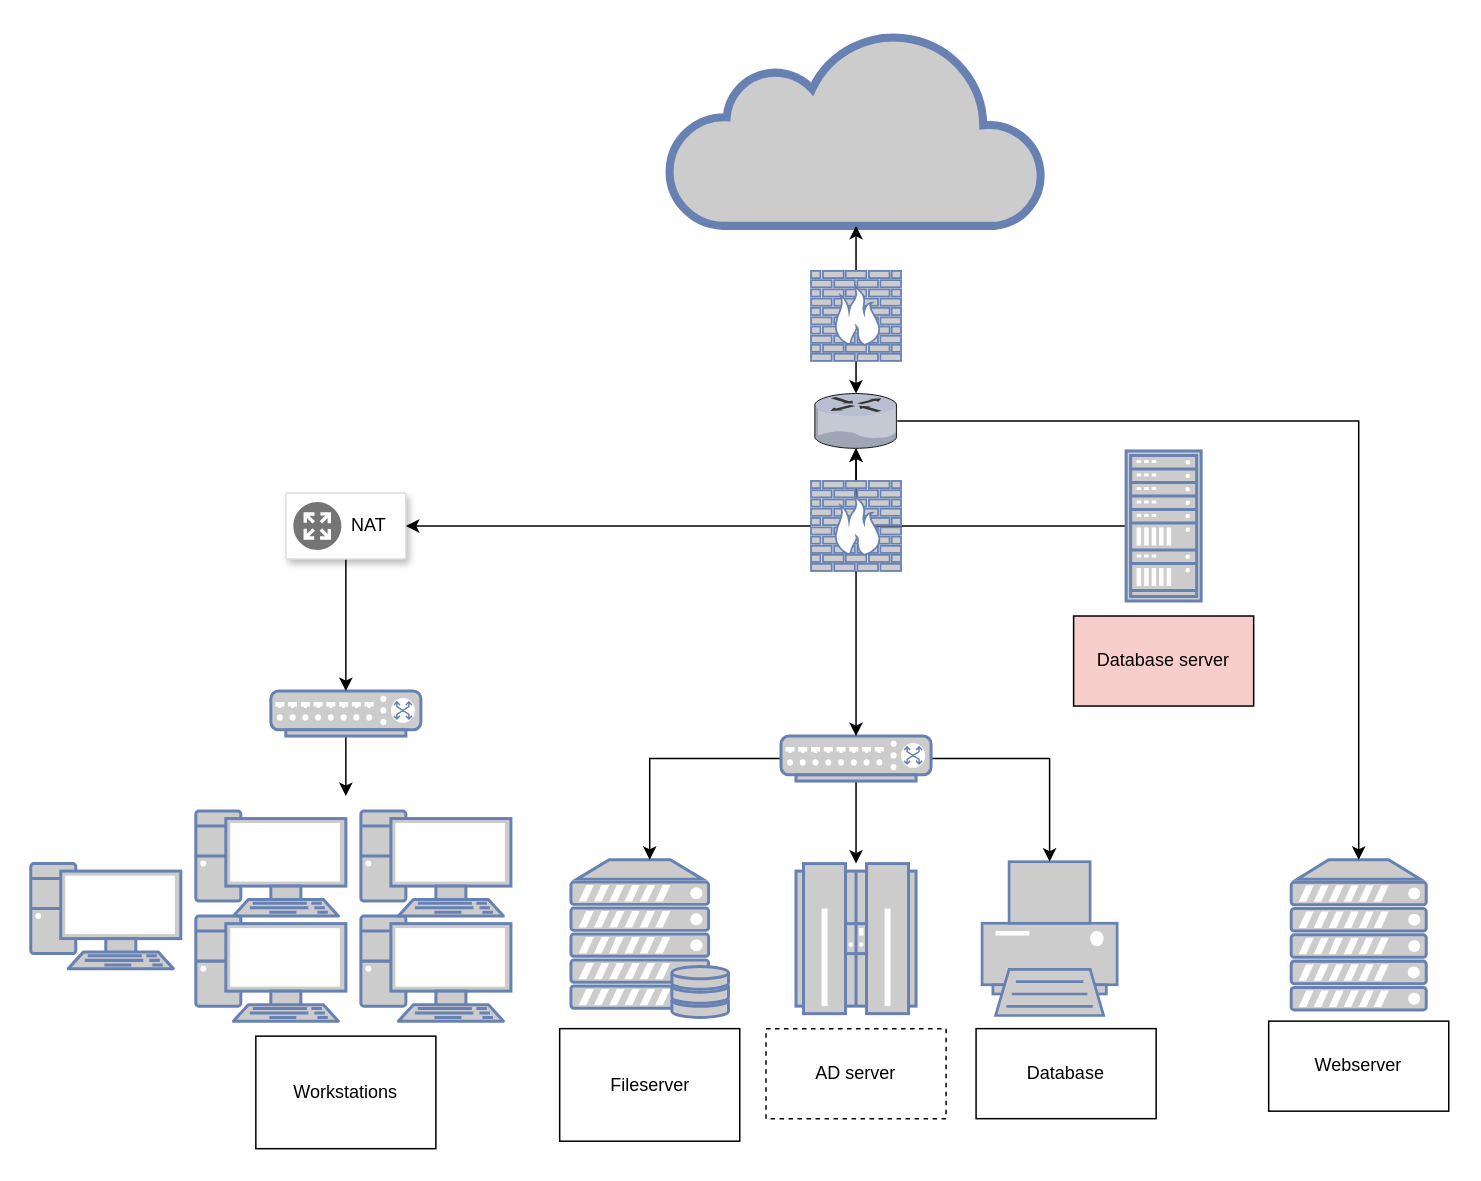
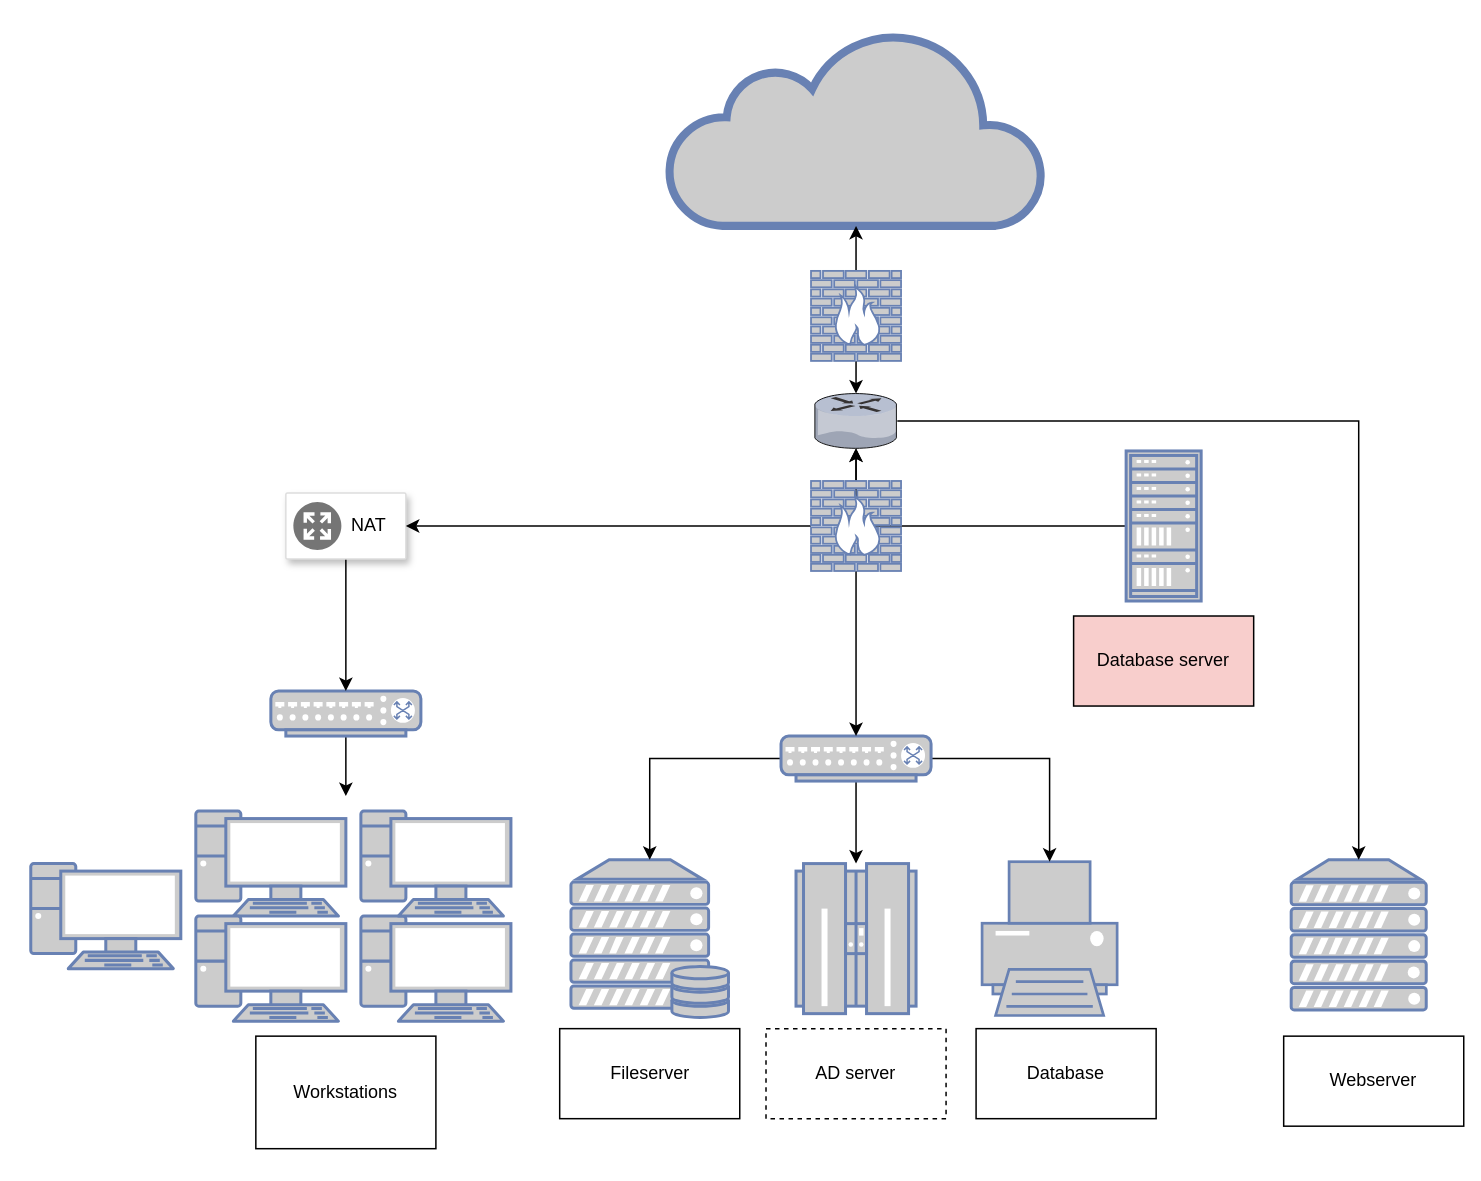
(1358, 1066) -> (1373, 1081)
(650, 1085) -> (650, 1073)
